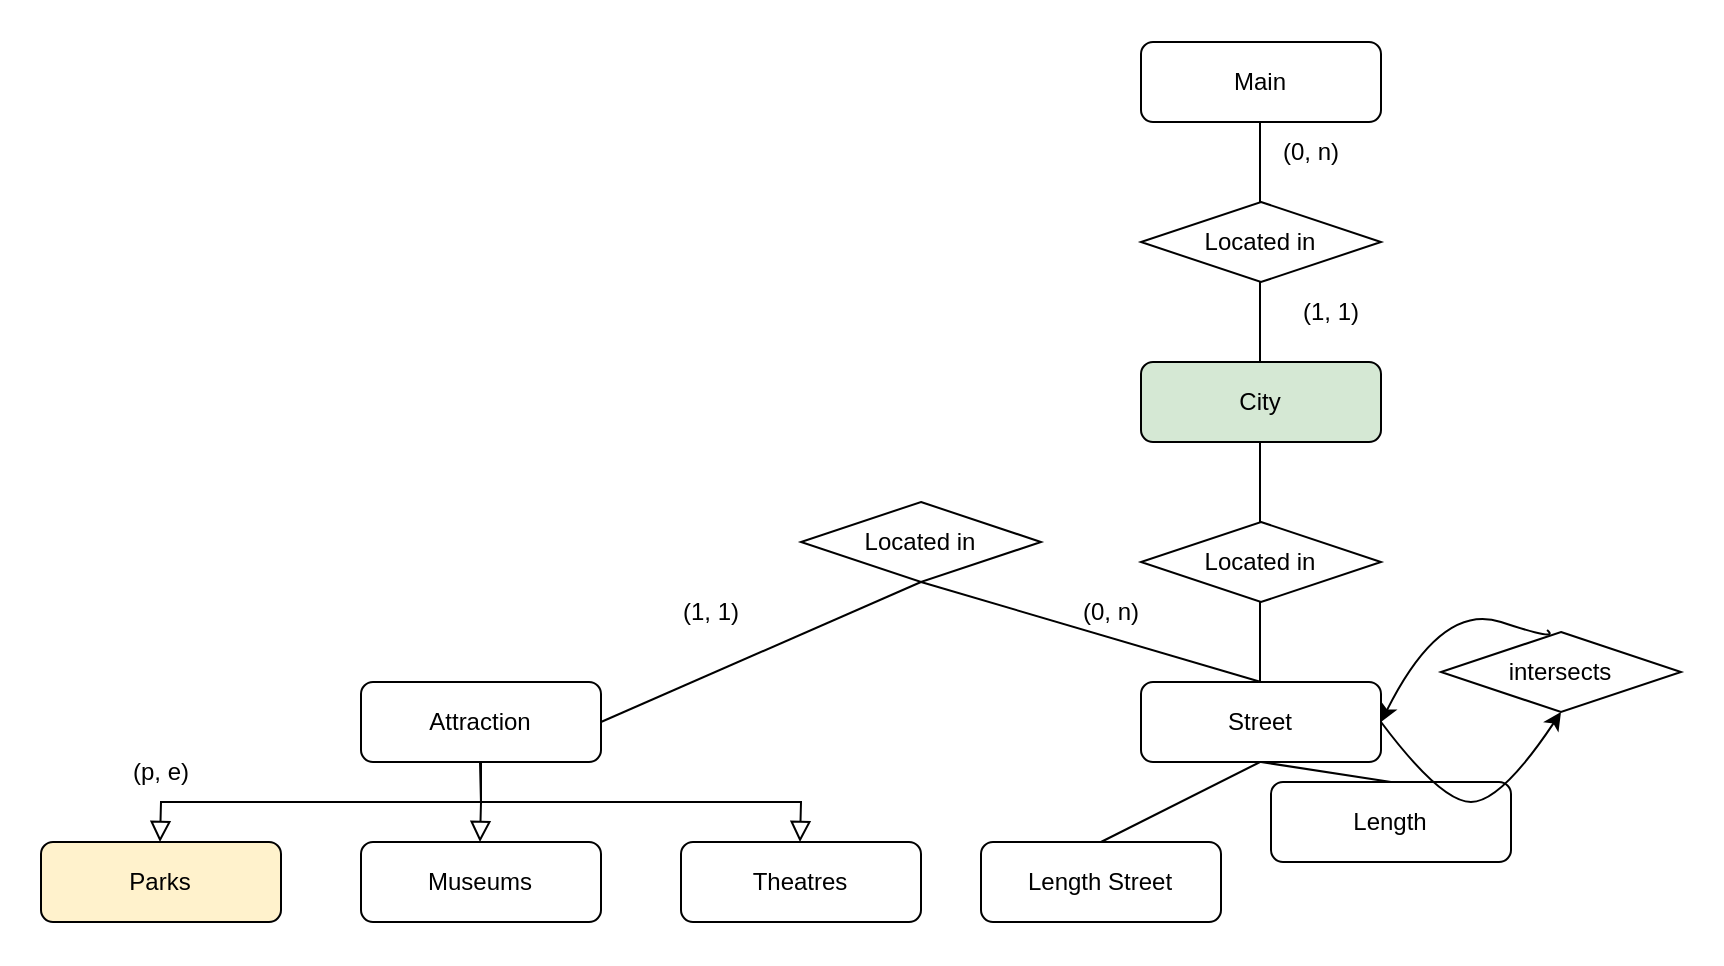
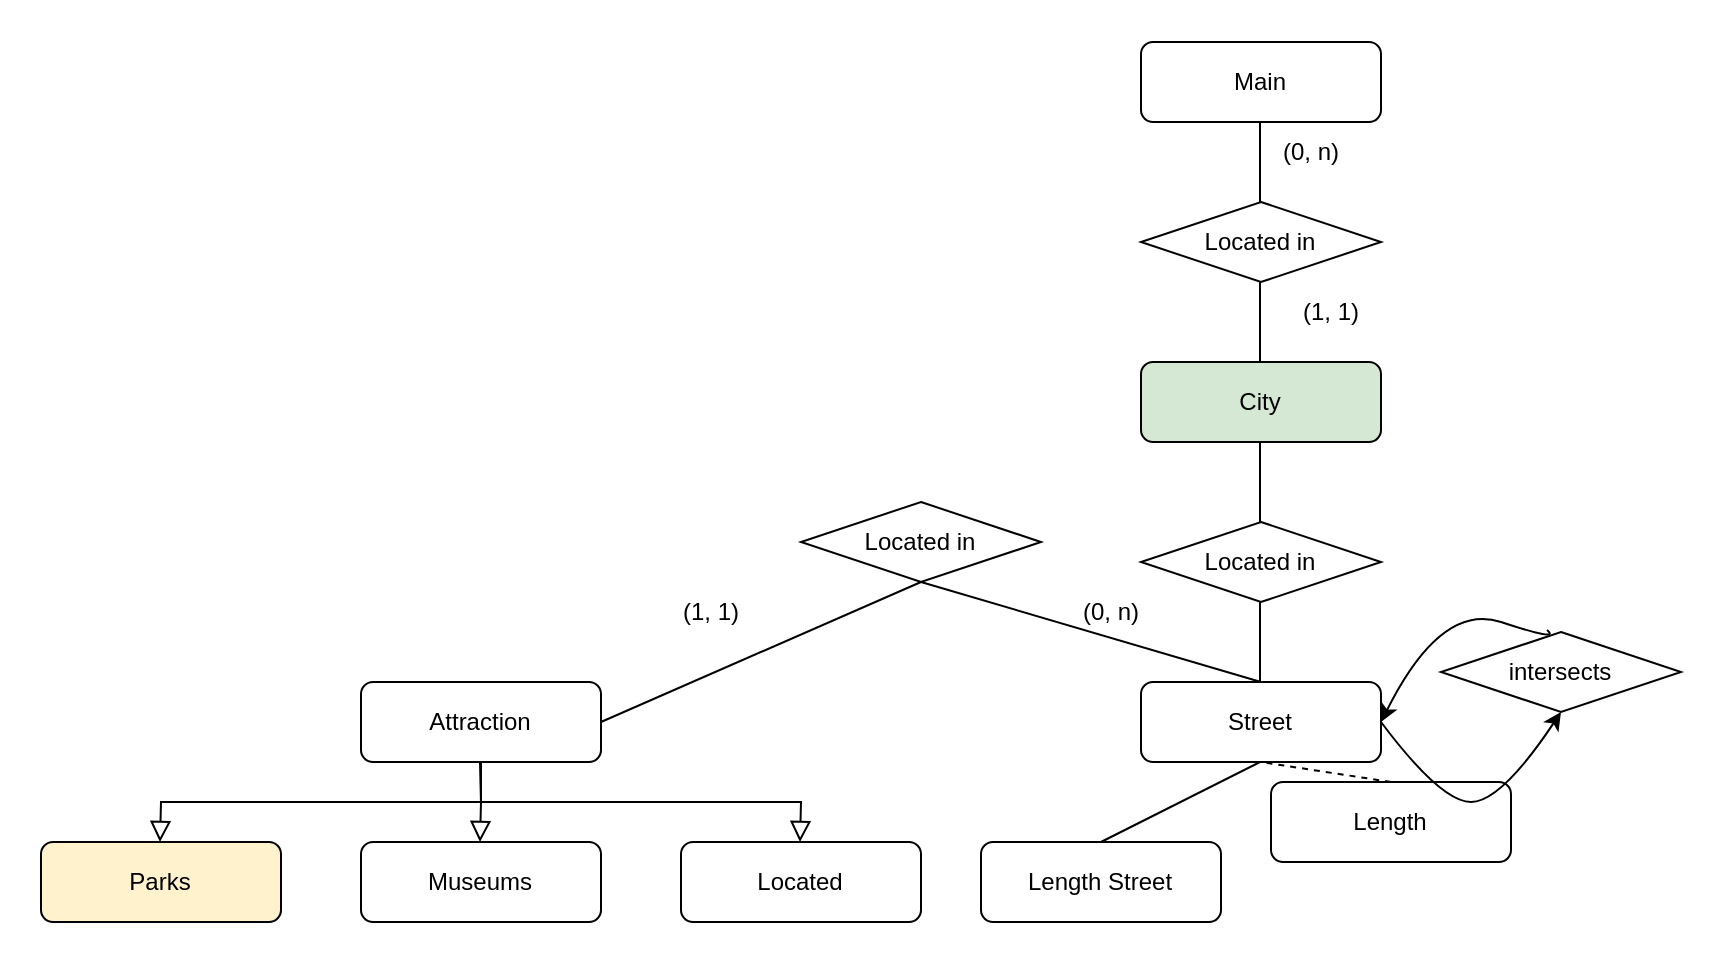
(161, 772) -> none
(1325, 772) -> (1325, 772)
(801, 883) -> (801, 883)
